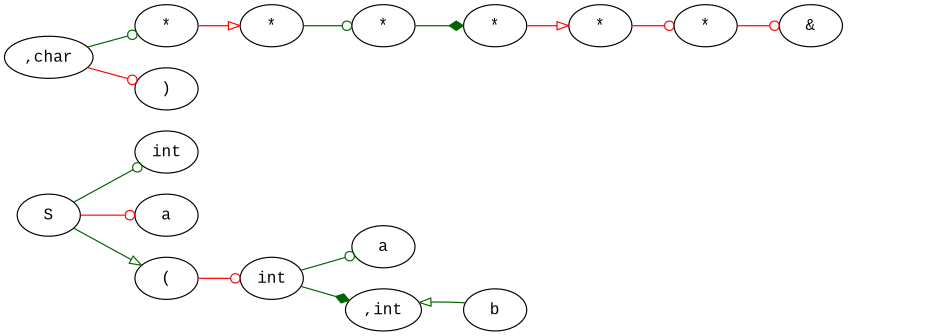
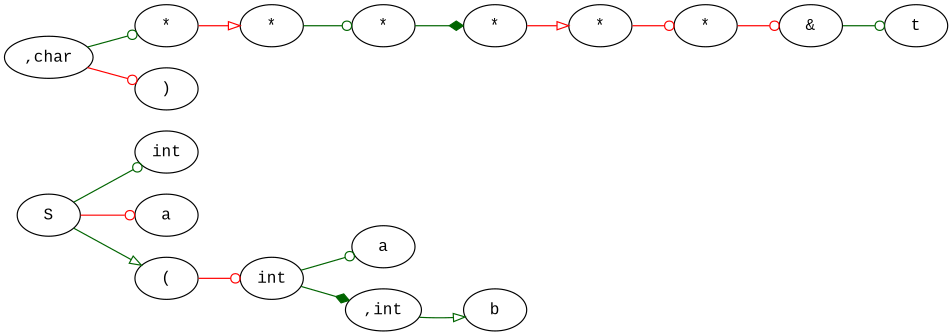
none -> (916, 26)
(448, 302) -> (436, 318)
